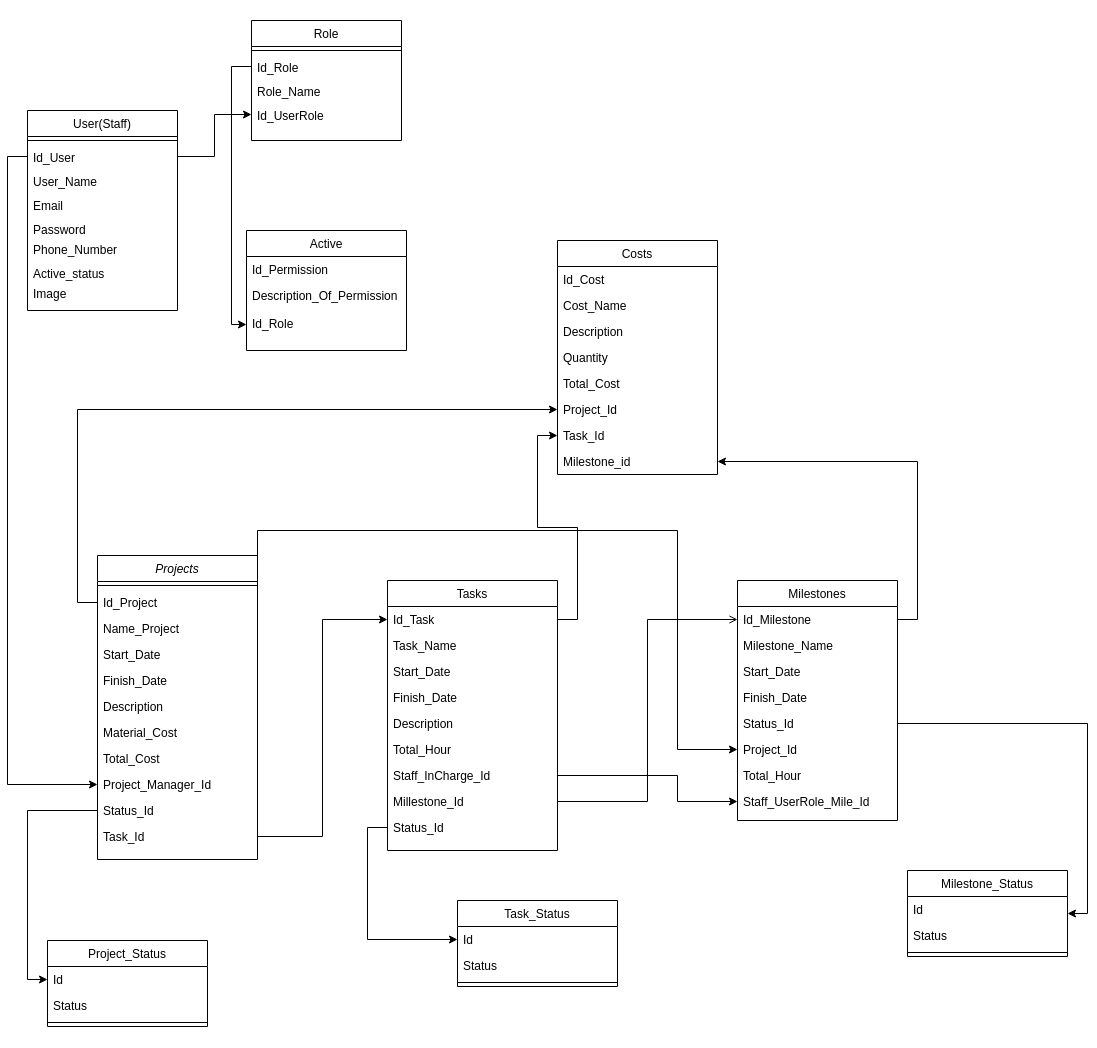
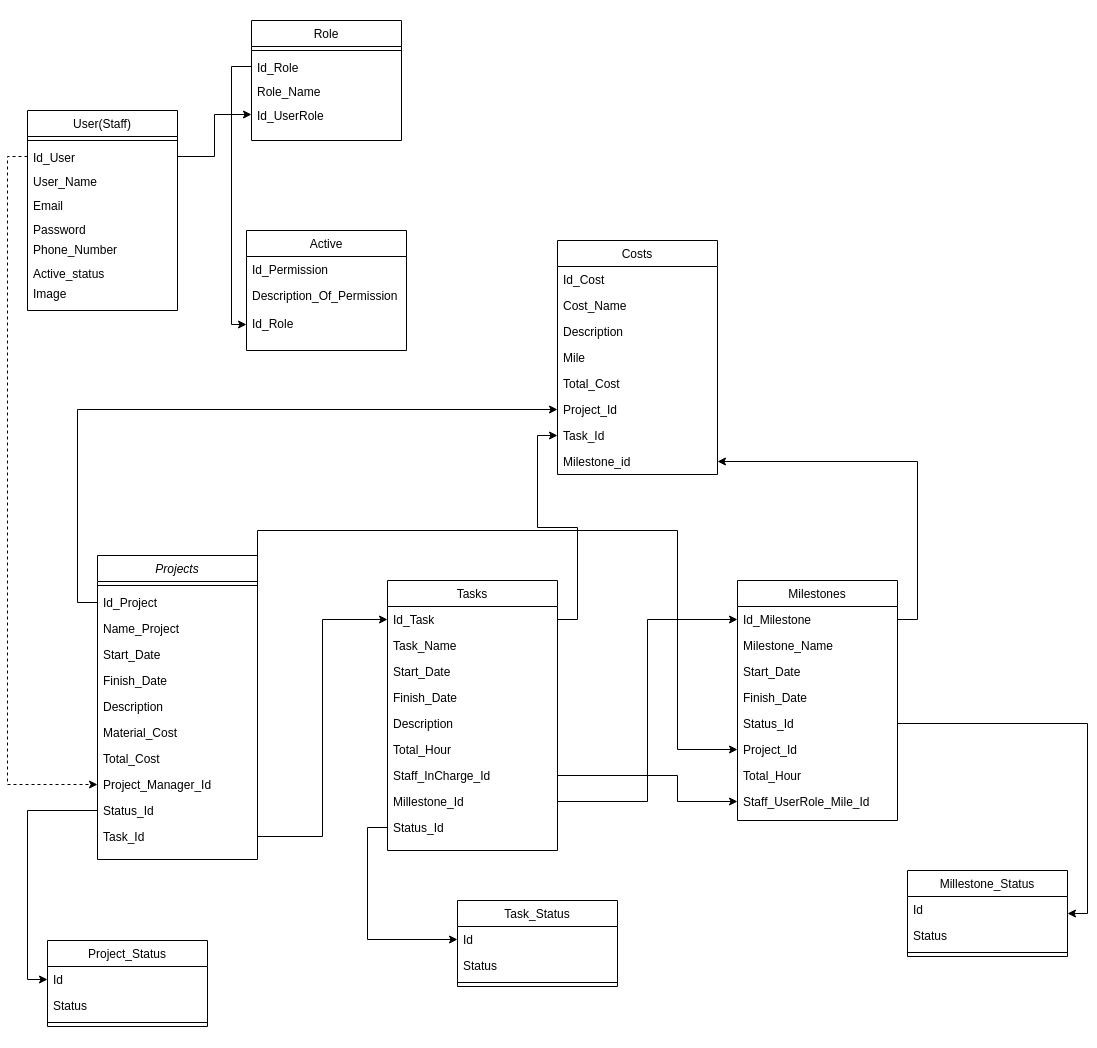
(588, 358) -> (573, 358)
(8, 504) -> (8, 504)
(730, 620) -> (729, 620)
(987, 884) -> (987, 884)
